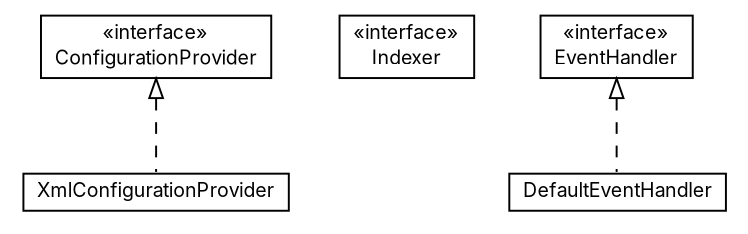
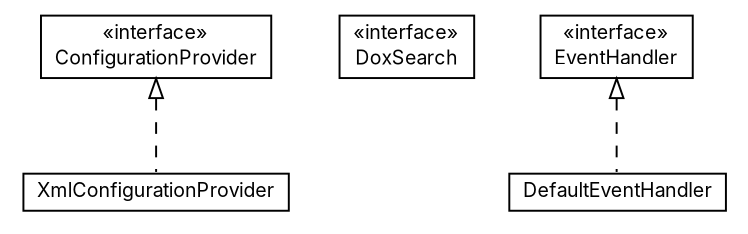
none -> (406, 47)
(406, 47) -> none
